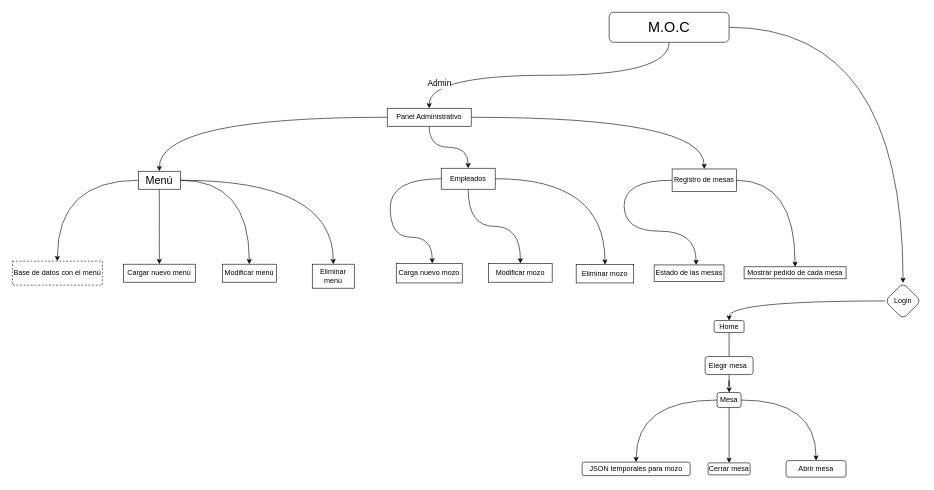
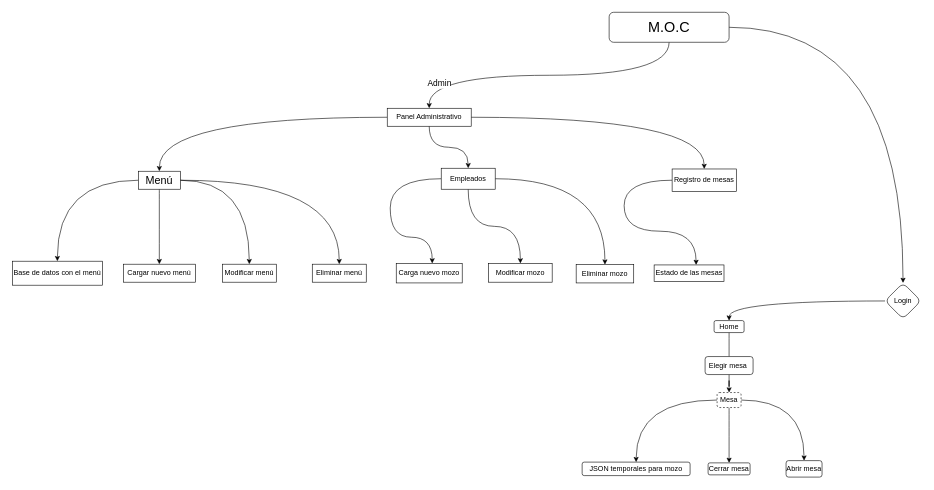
(784, 207) -> none
(57, 273) -> (57, 273)
(795, 273) -> none
(333, 276) -> (339, 273)
(729, 400) -> (729, 400)
(816, 469) -> (804, 469)
